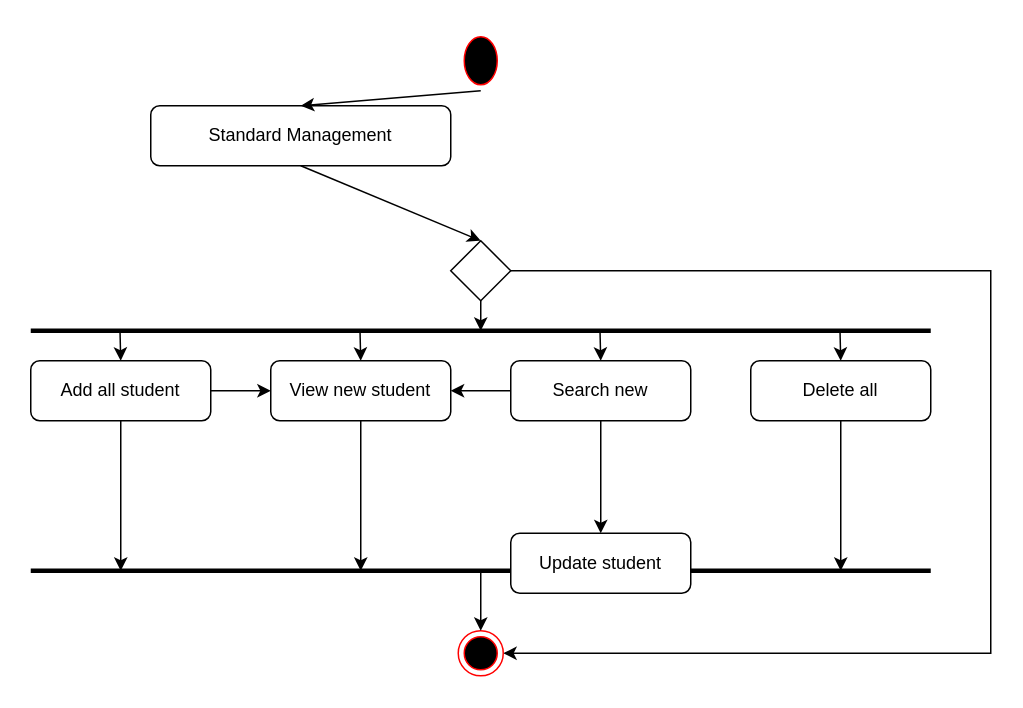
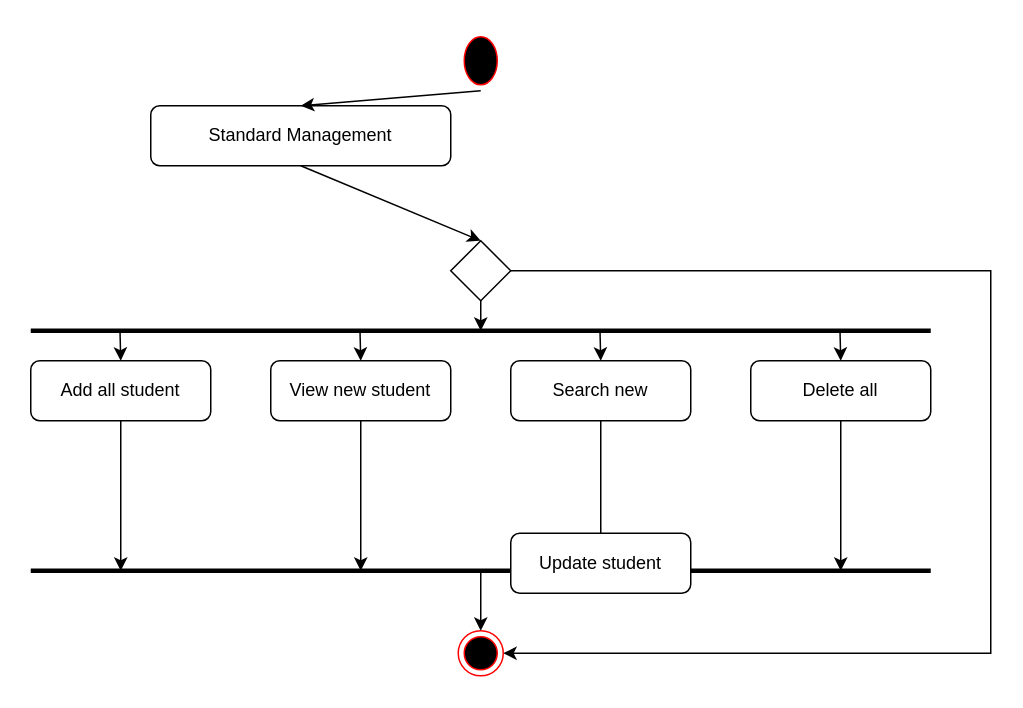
(236, 391) -> none
(486, 391) -> none
(601, 522) -> (601, 526)
